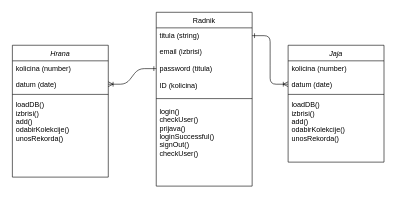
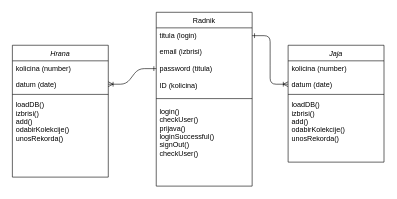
(186, 36) -> (183, 36)
